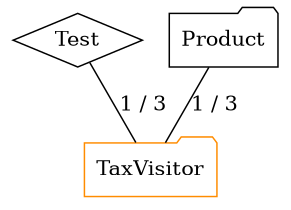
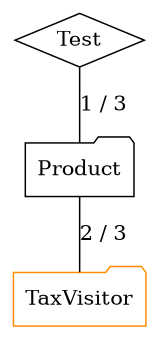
(113, 103) -> (80, 105)
(215, 105) -> (103, 234)
